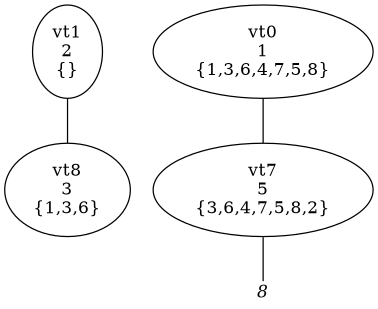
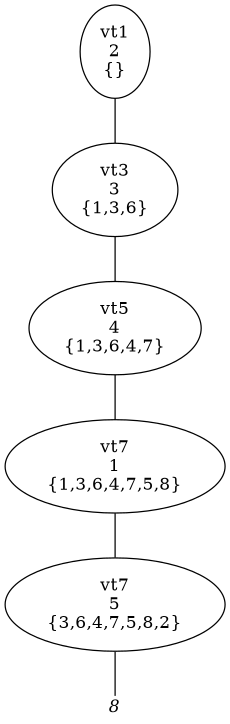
(263, 52) -> (115, 466)
(68, 190) -> (115, 190)
none -> (115, 328)
